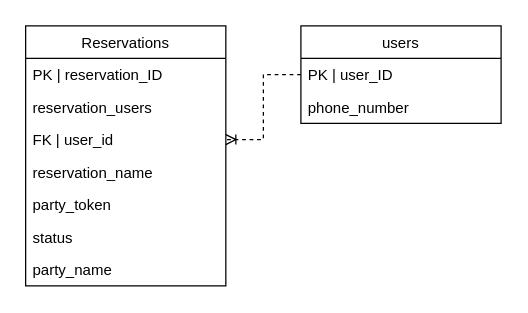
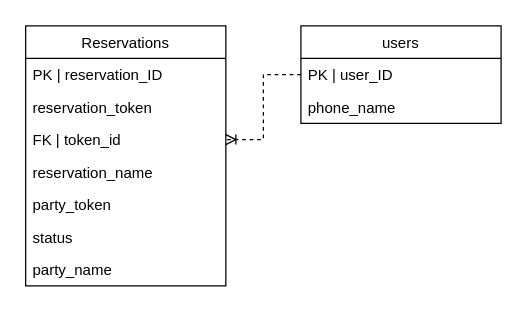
(102, 108) -> (102, 108)
(358, 108) -> (350, 108)
(75, 140) -> (79, 140)
